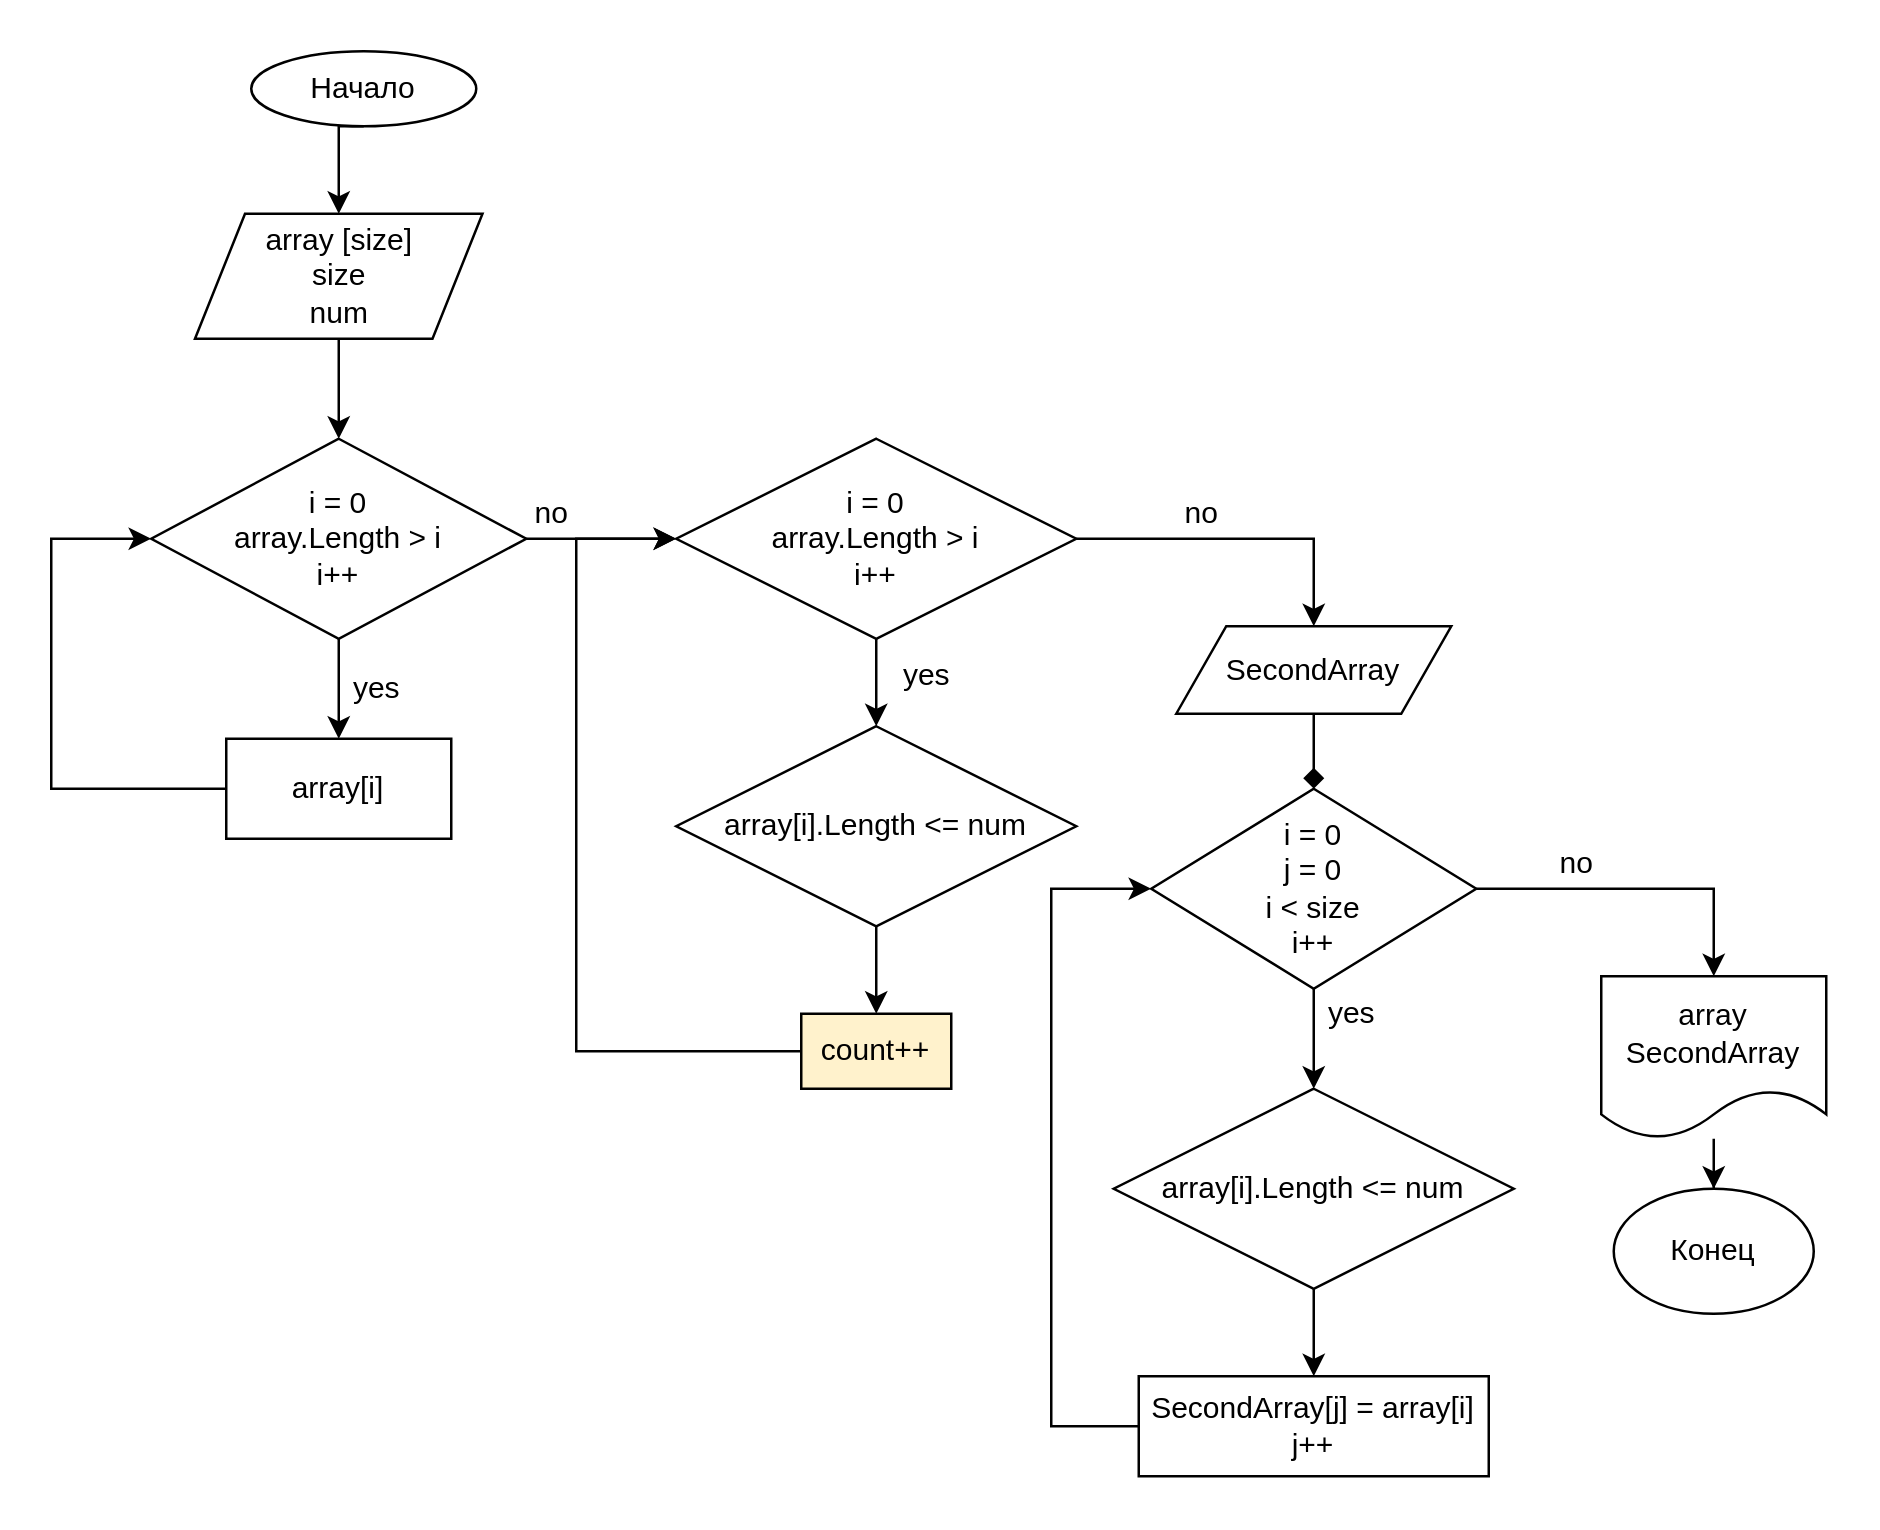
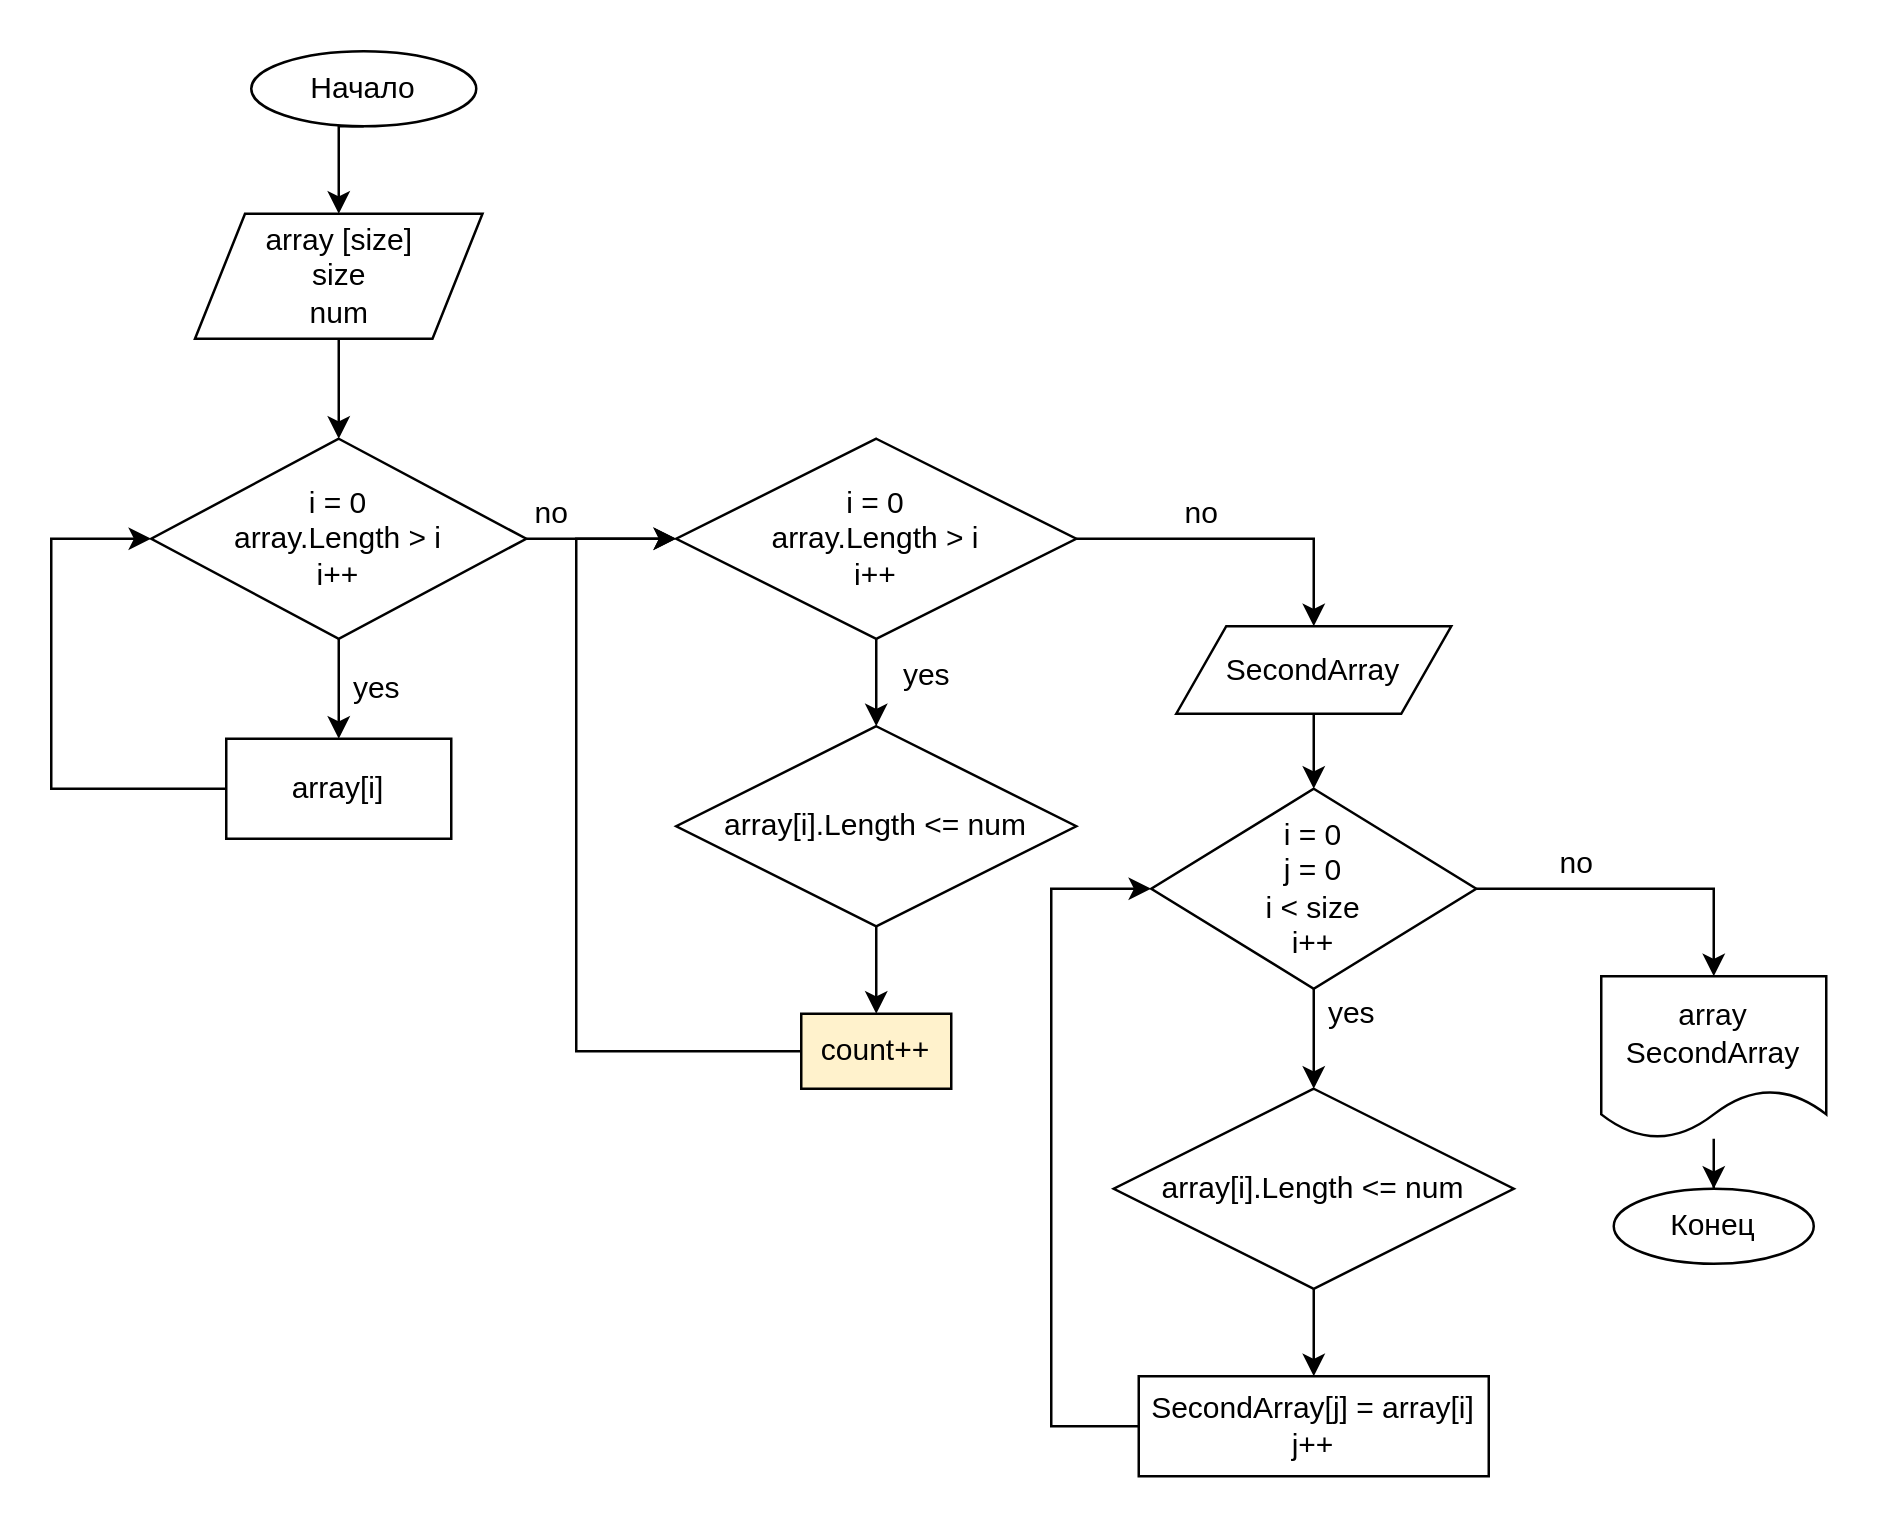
(1314, 768) -> (1314, 769)
(1714, 1251) -> (1714, 1226)
